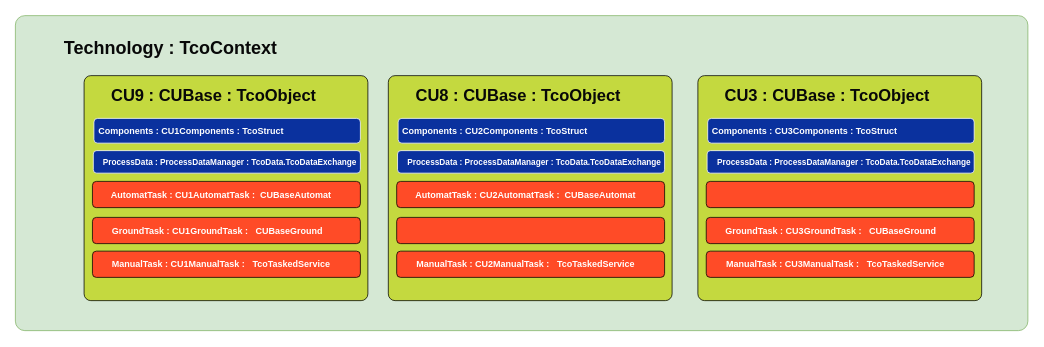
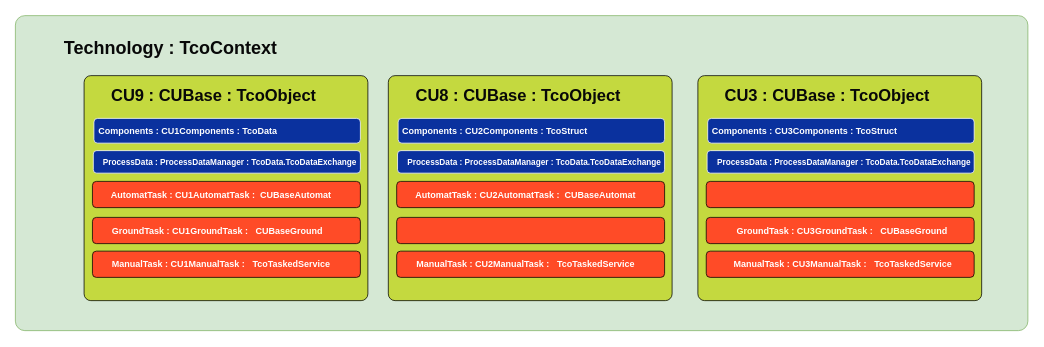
(187, 131) -> (182, 131)
(831, 230) -> (842, 230)
(835, 264) -> (842, 264)
